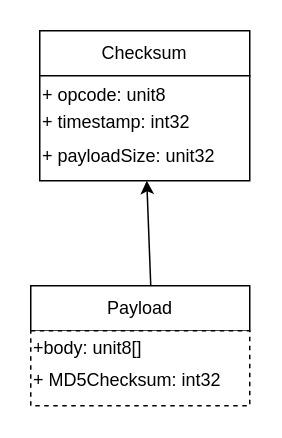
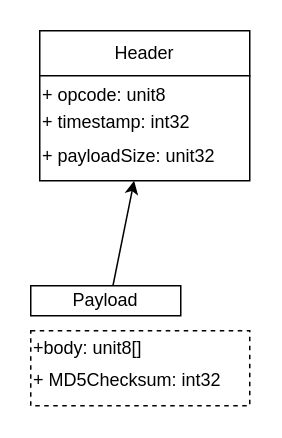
(145, 53) -> (145, 53)
(140, 308) -> (106, 301)
